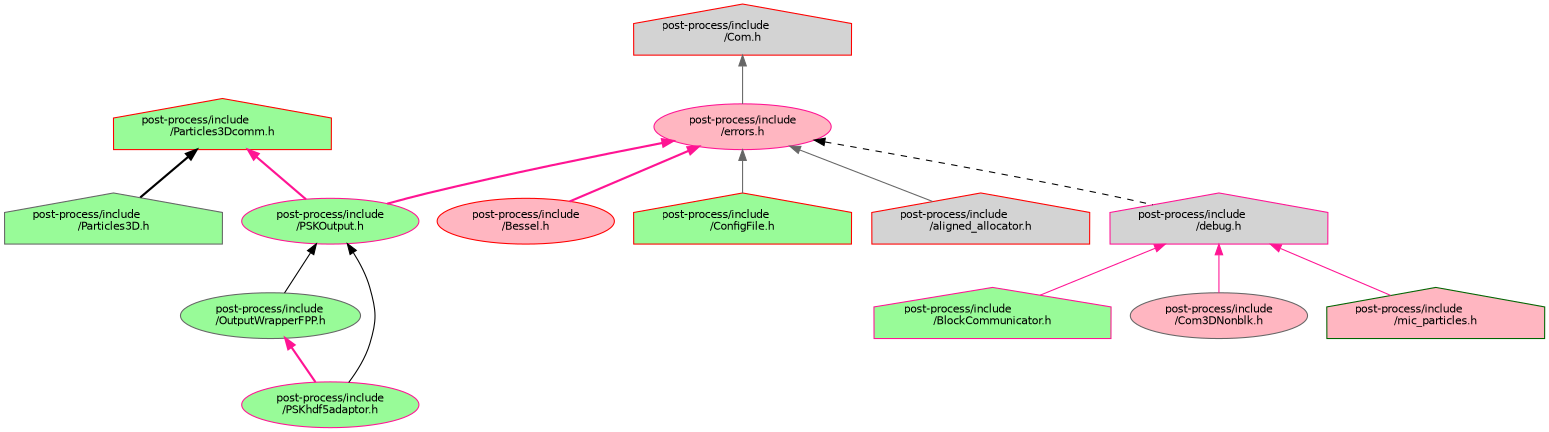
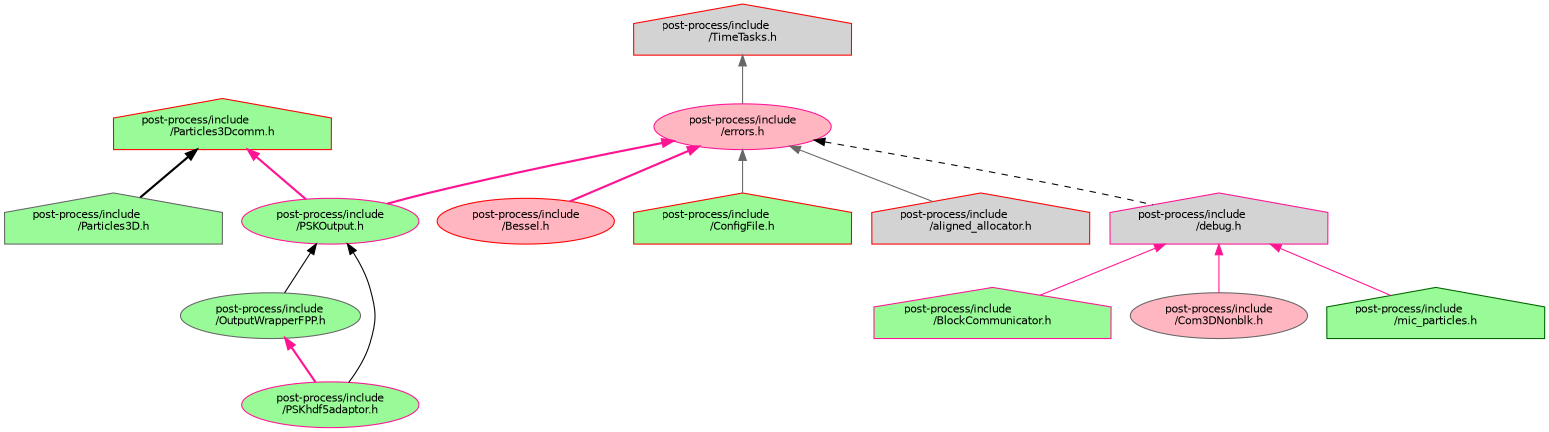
(743, 32) -> (743, 32)
(1436, 316) -> (1436, 316)
